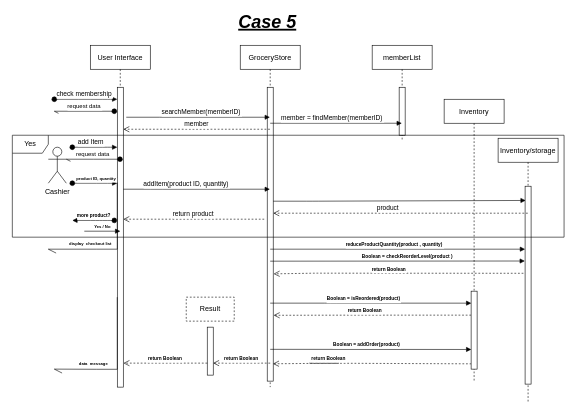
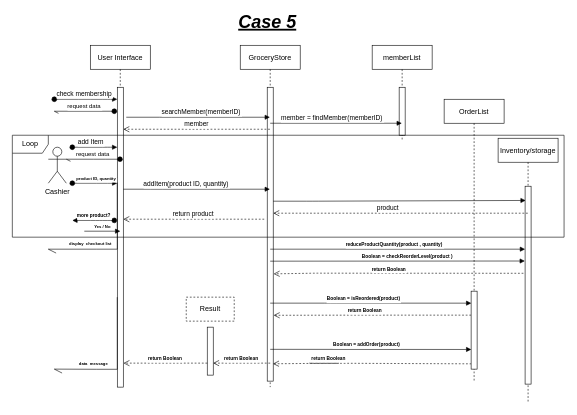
(474, 112) -> (474, 112)
(30, 144) -> (30, 144)
